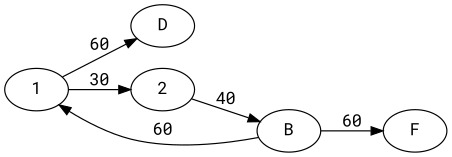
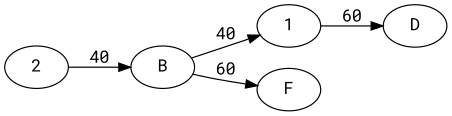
(94, 90) -> none
(163, 130) -> (226, 35)
